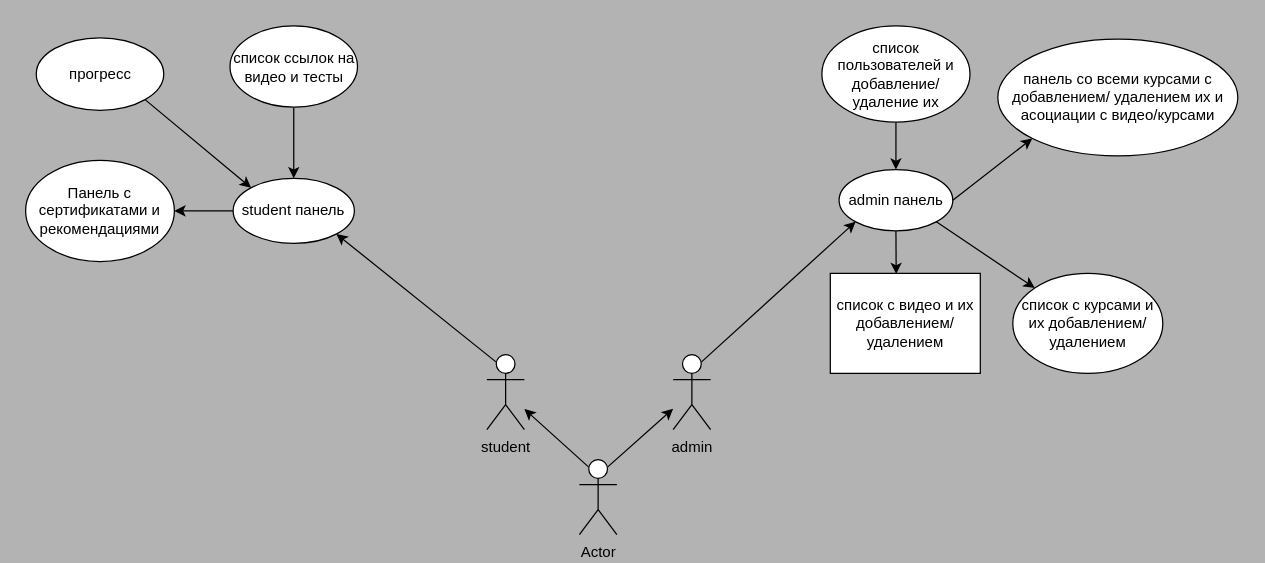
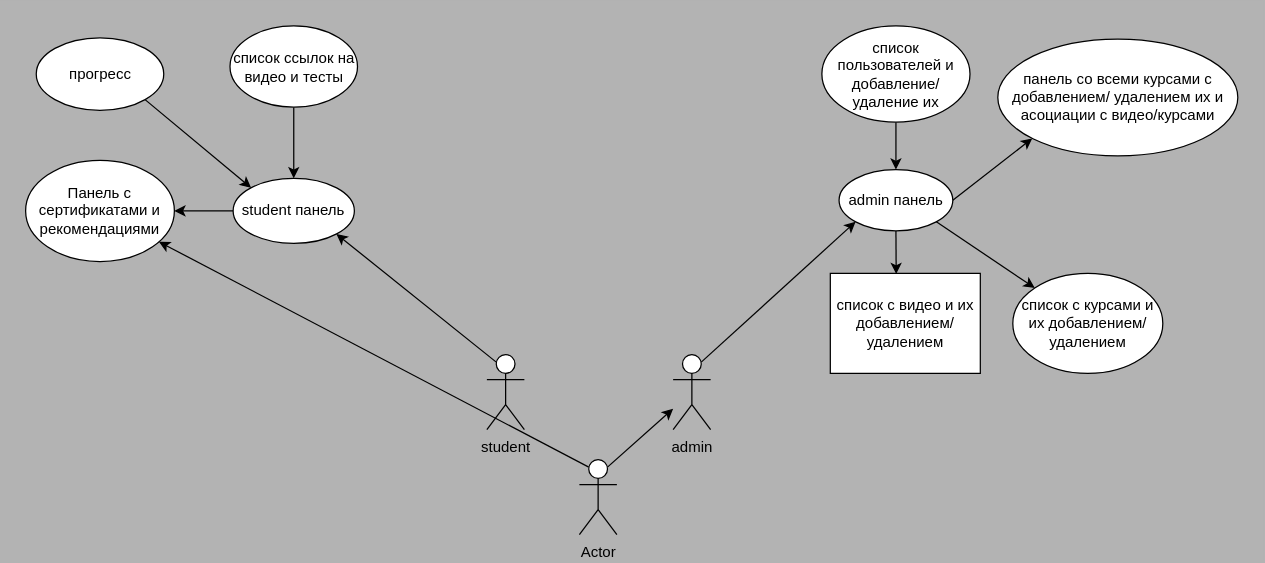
(560, 441) -> (377, 356)
